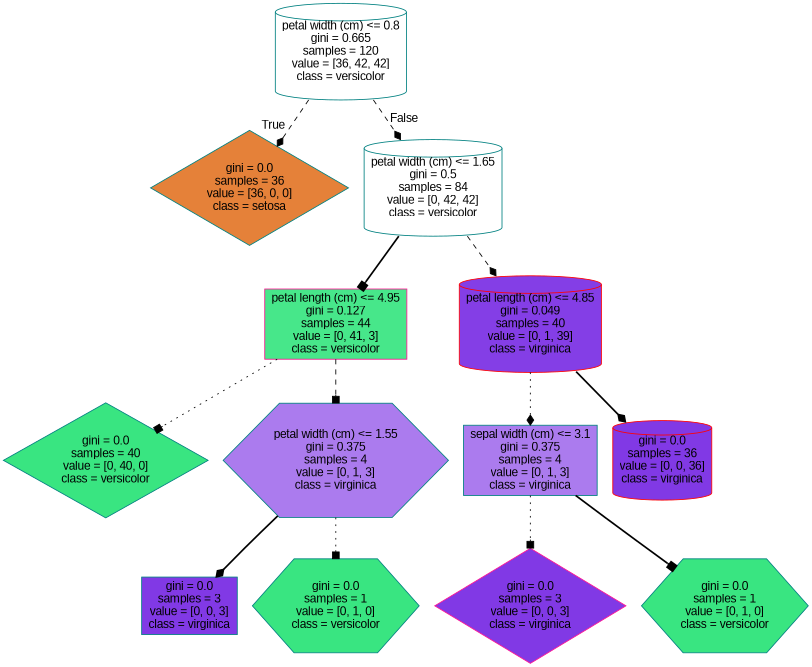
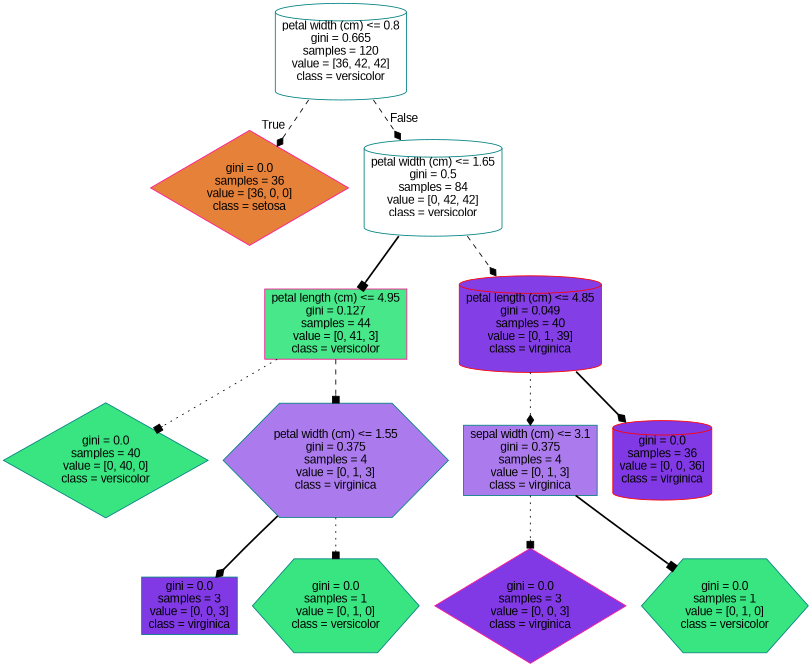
(250, 188) -> (250, 188)
